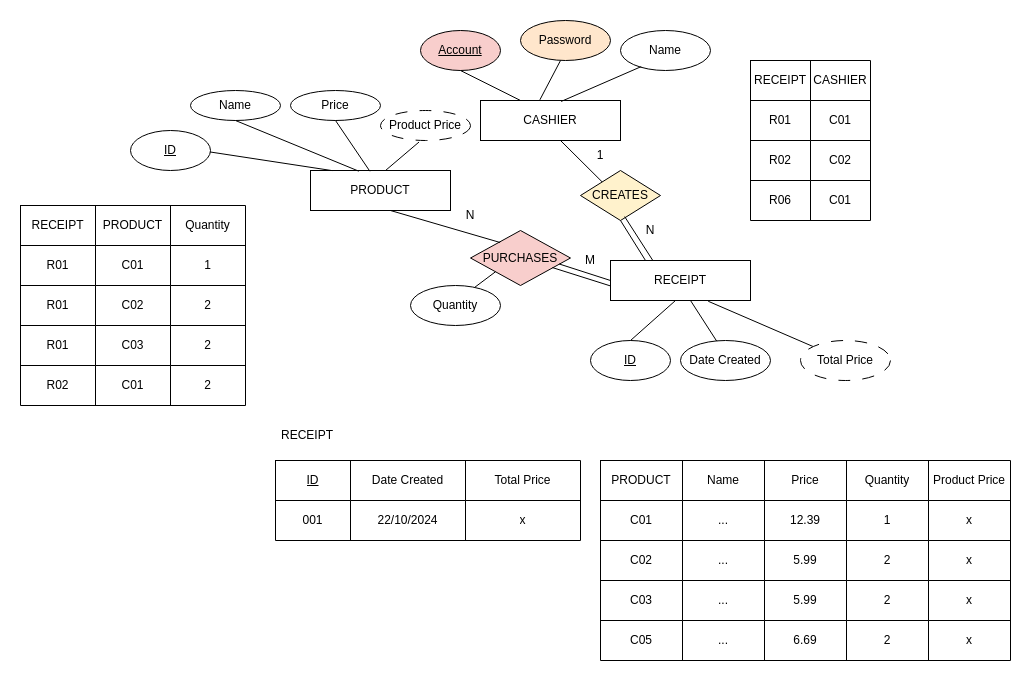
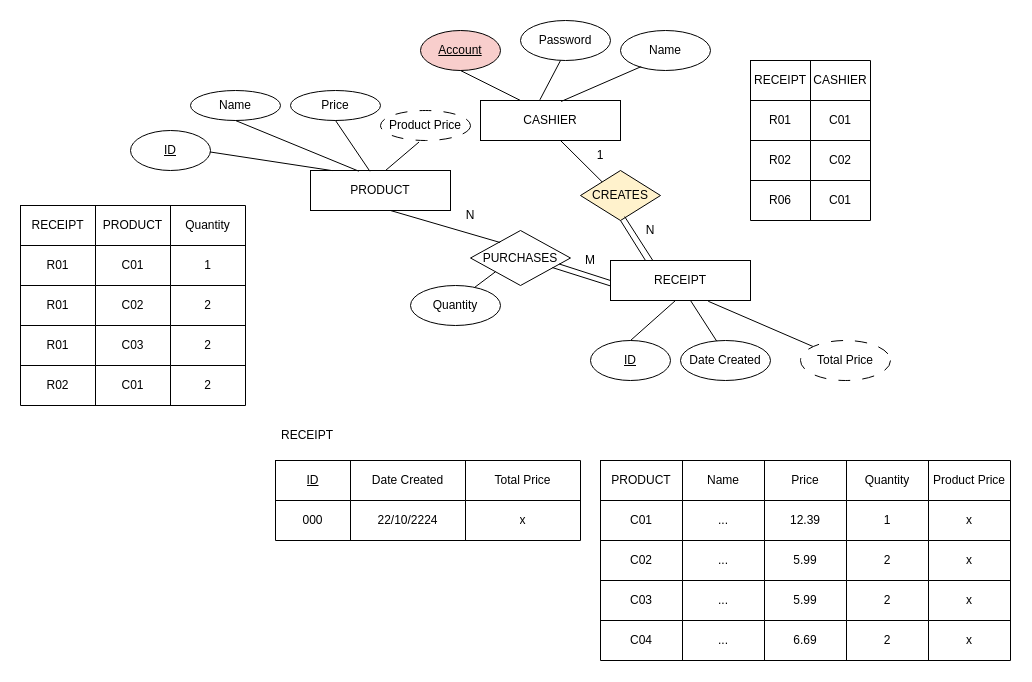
(566, 41) -> (566, 41)
(521, 258) -> (521, 258)
(313, 521) -> (313, 521)
(408, 521) -> (408, 521)
(642, 641) -> (642, 641)
